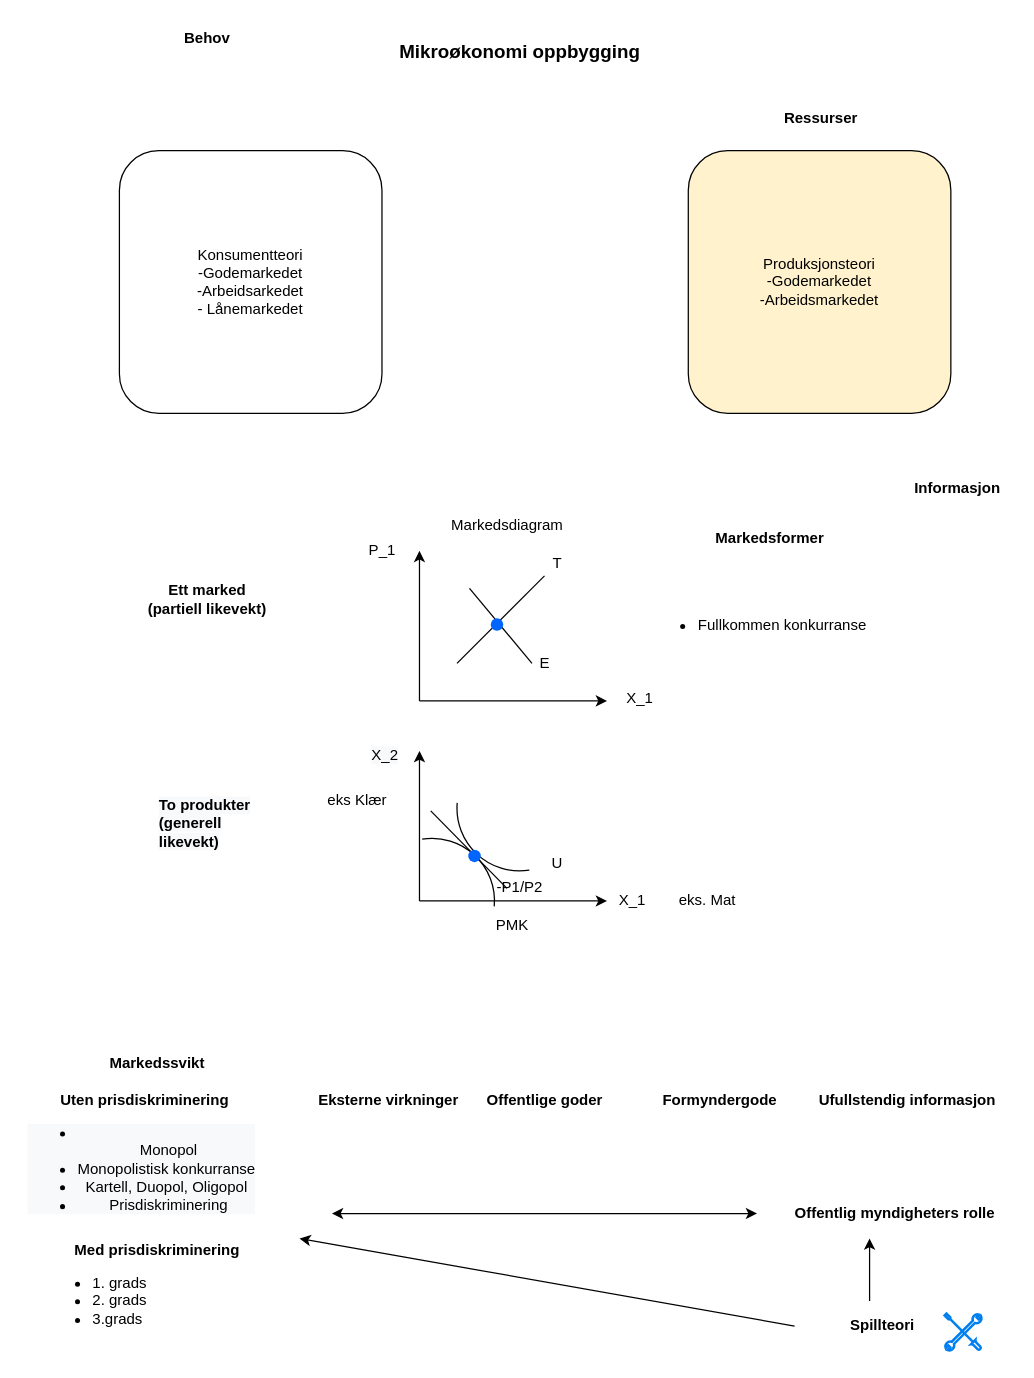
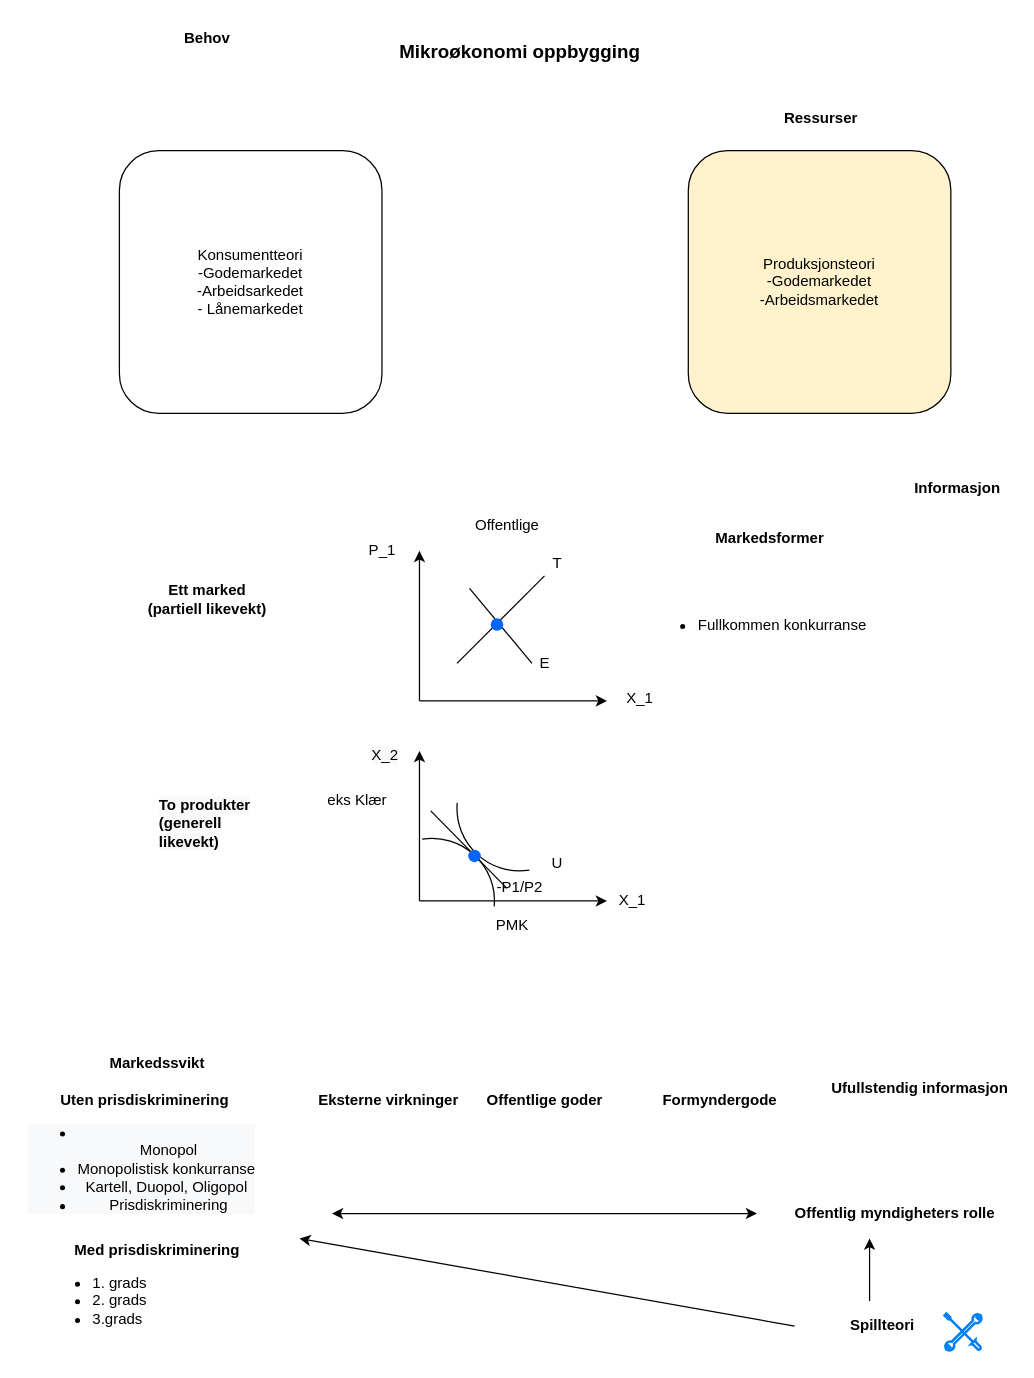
(508, 526) -> (508, 526)
(707, 901) -> none
(907, 1101) -> (919, 1088)
